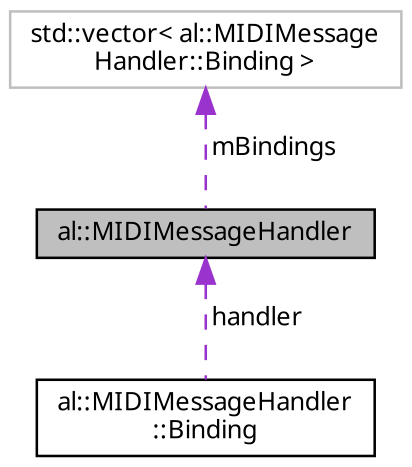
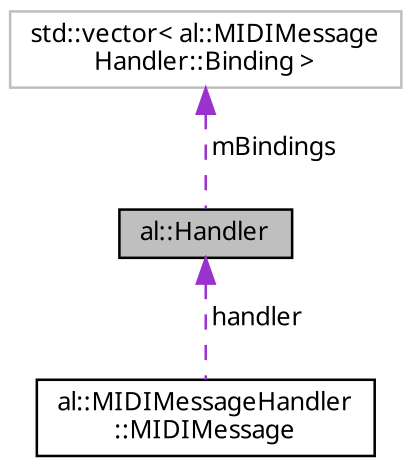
(206, 234) -> (206, 234)
(206, 418) -> (206, 418)
